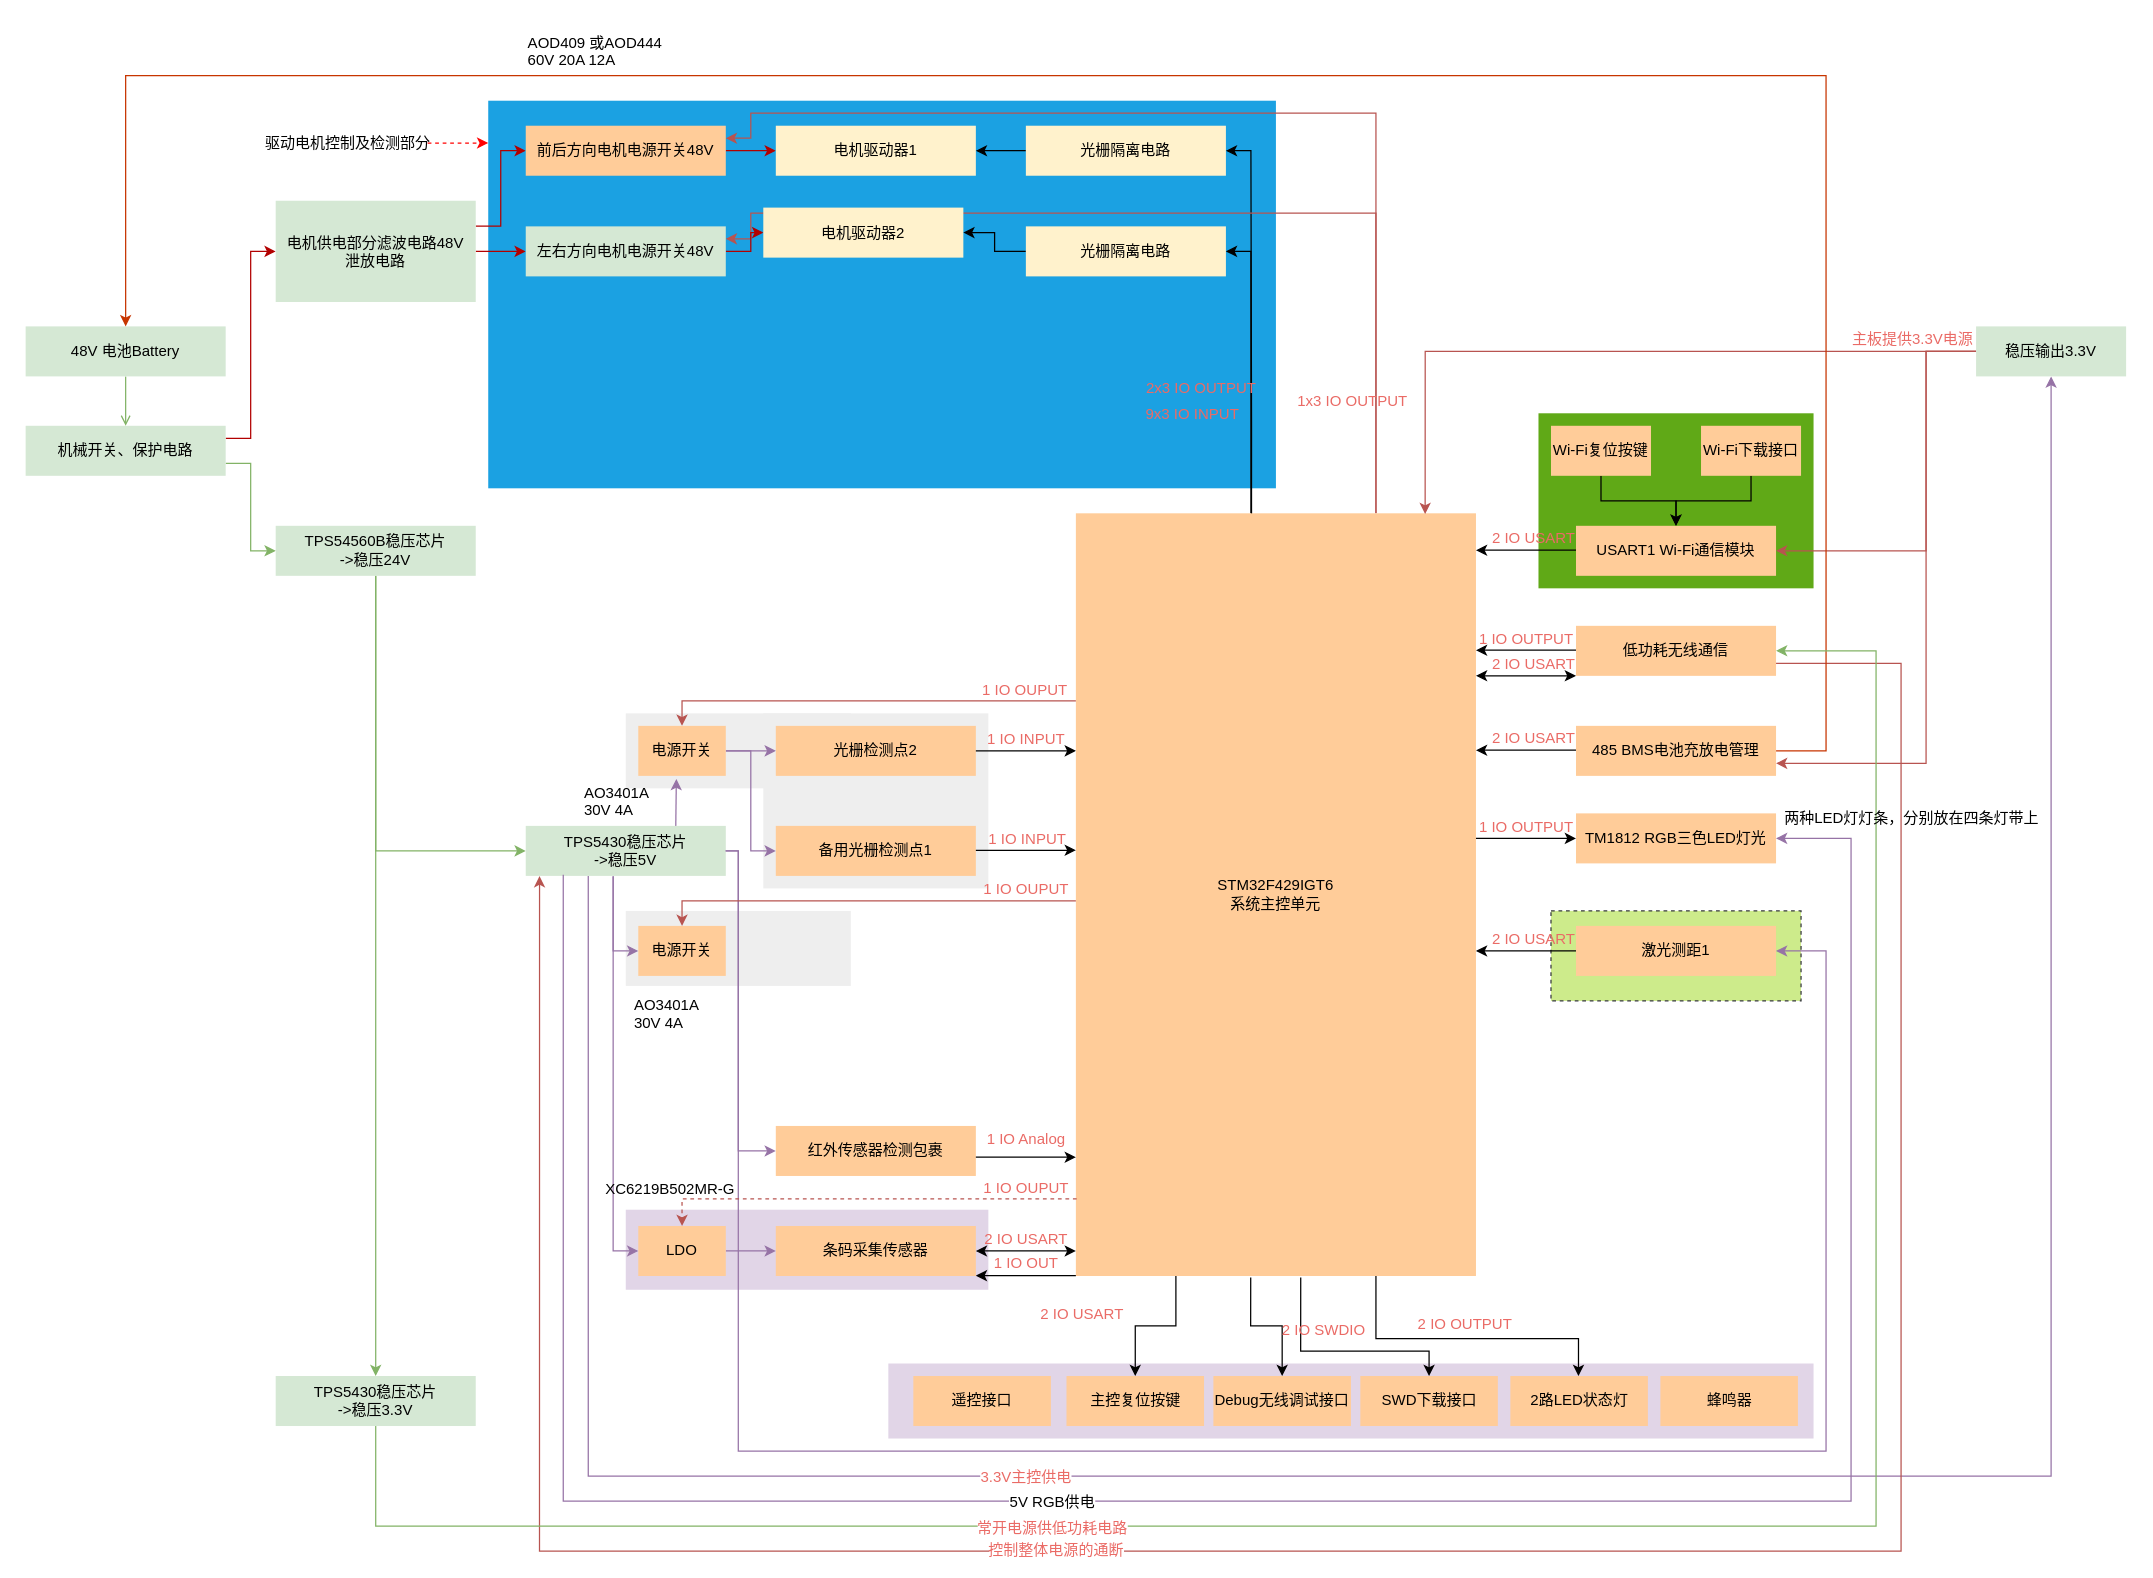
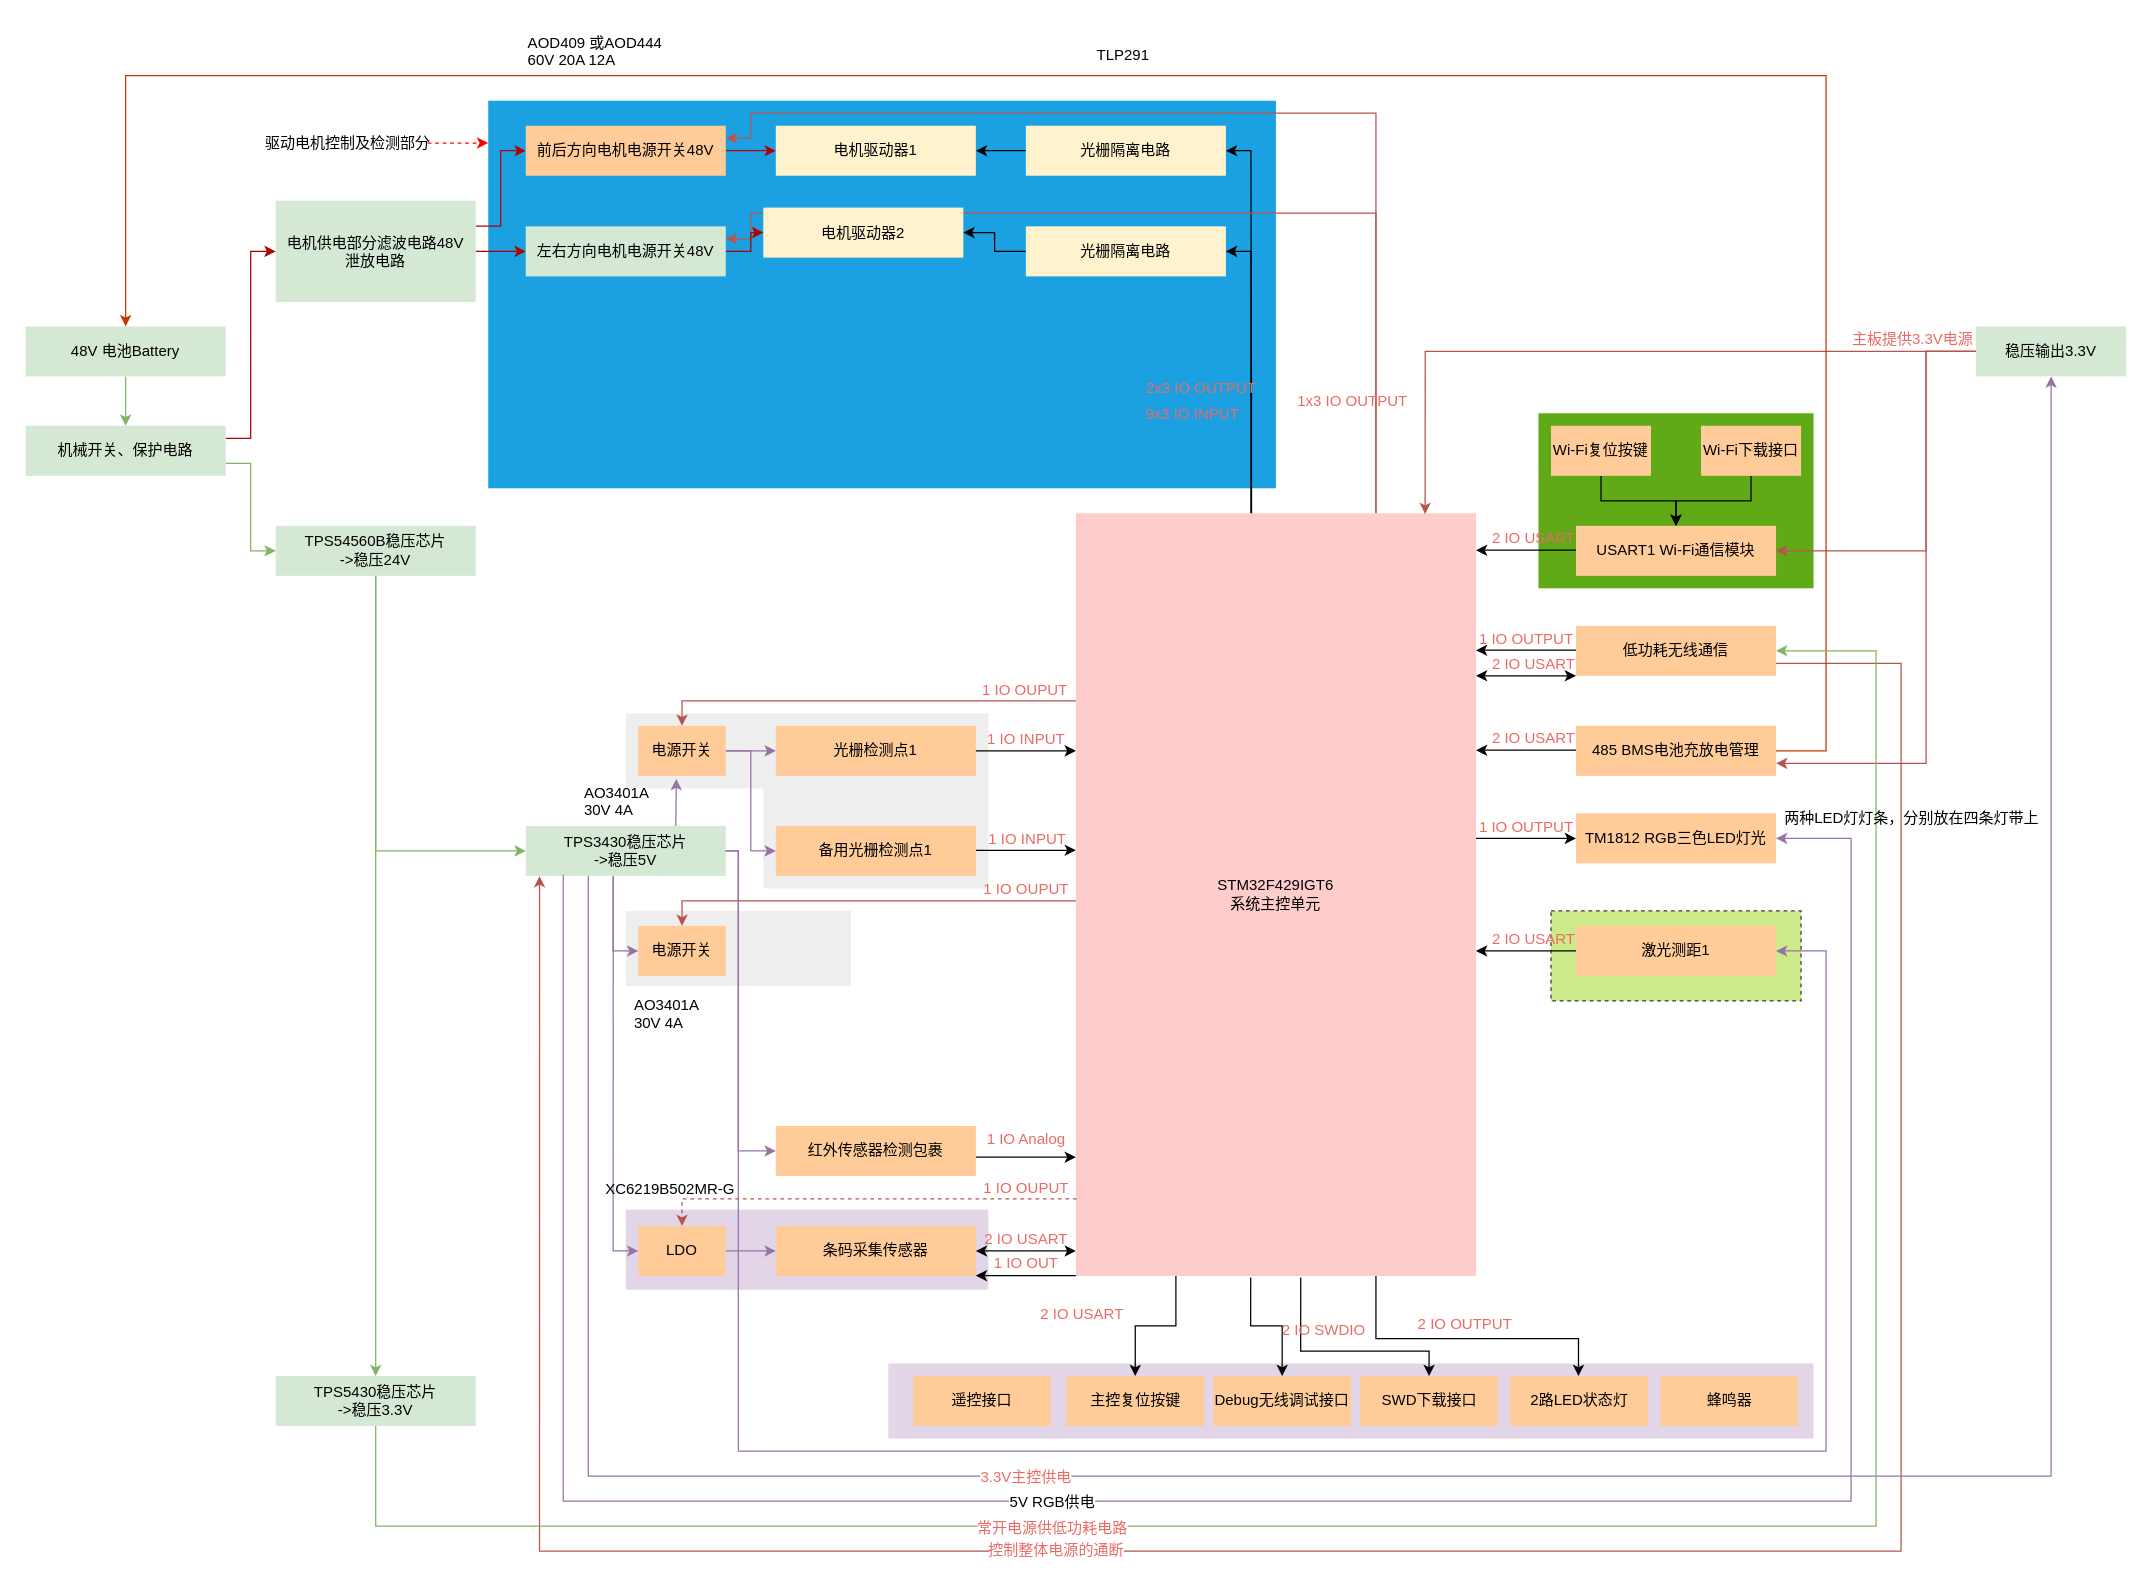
none -> (1138, 57)
(126, 418) -> (126, 416)
(876, 751) -> (876, 751)
(626, 851) -> (626, 851)
(1276, 894) -> (1276, 894)
